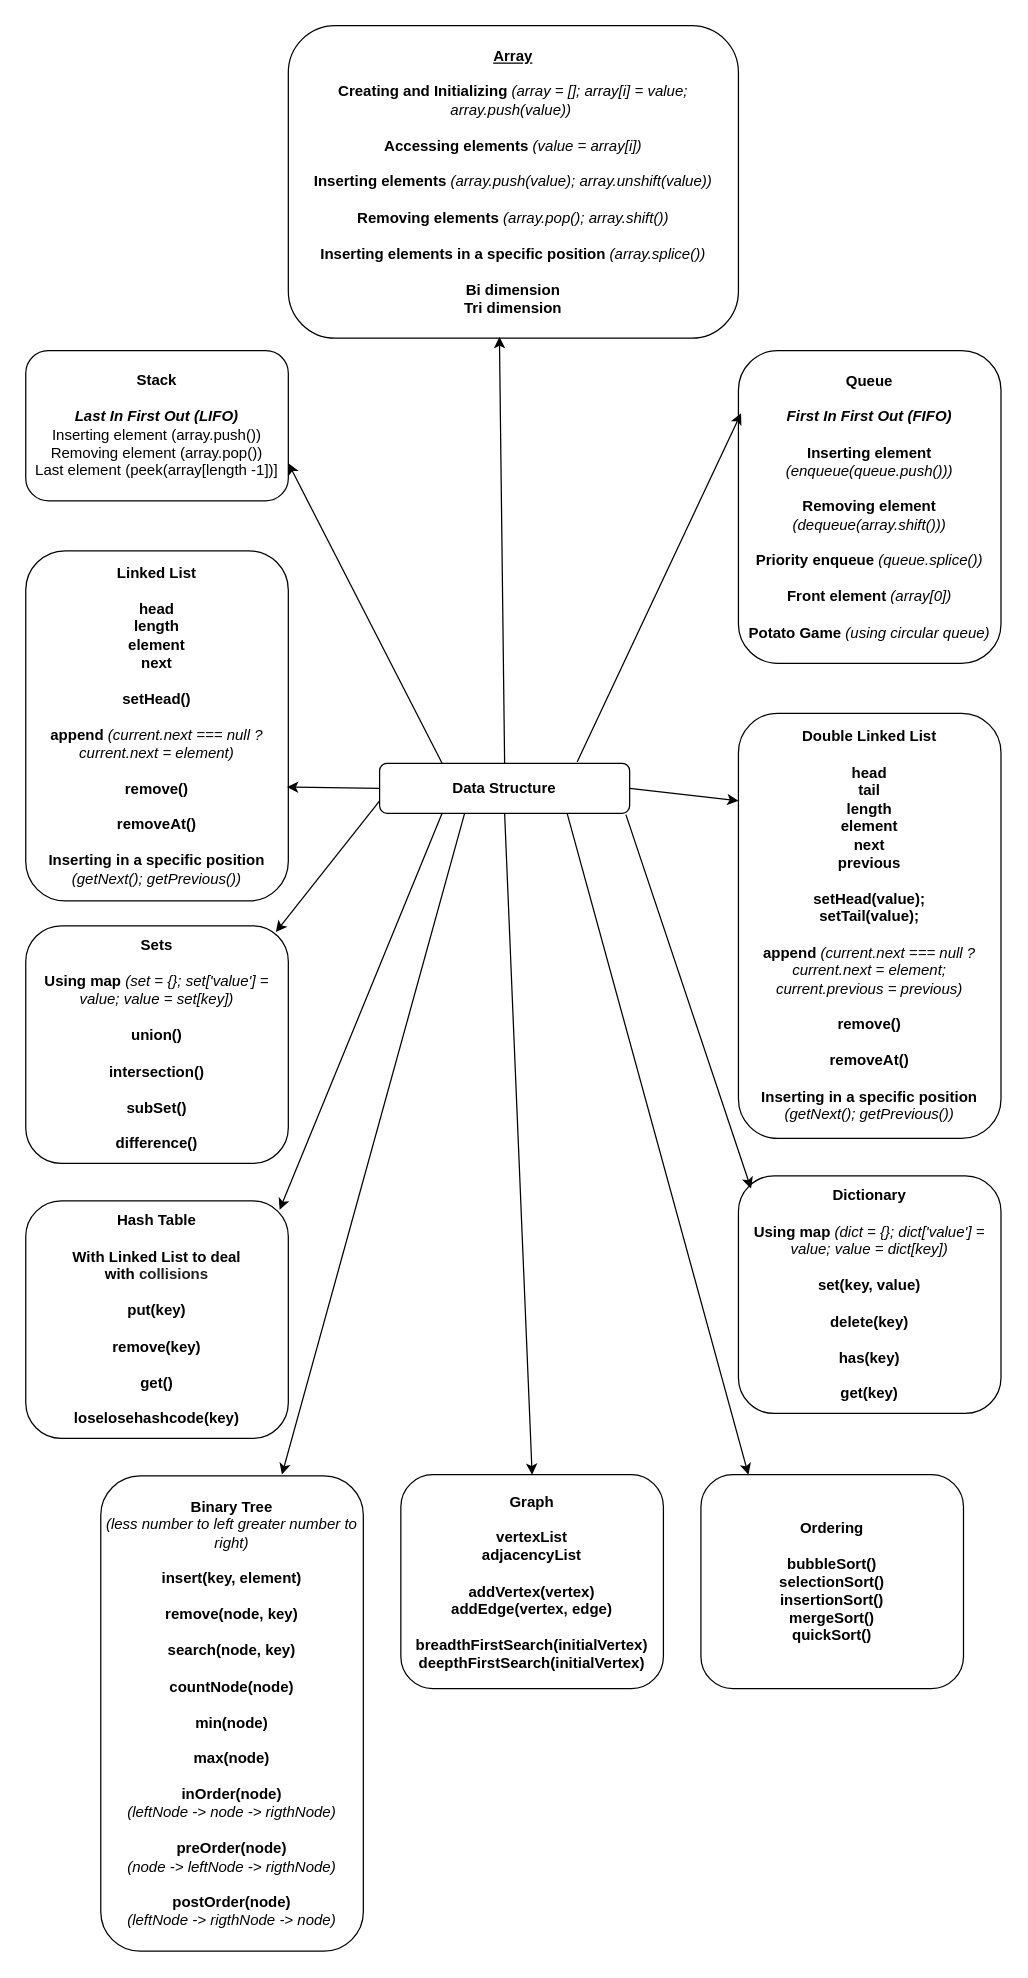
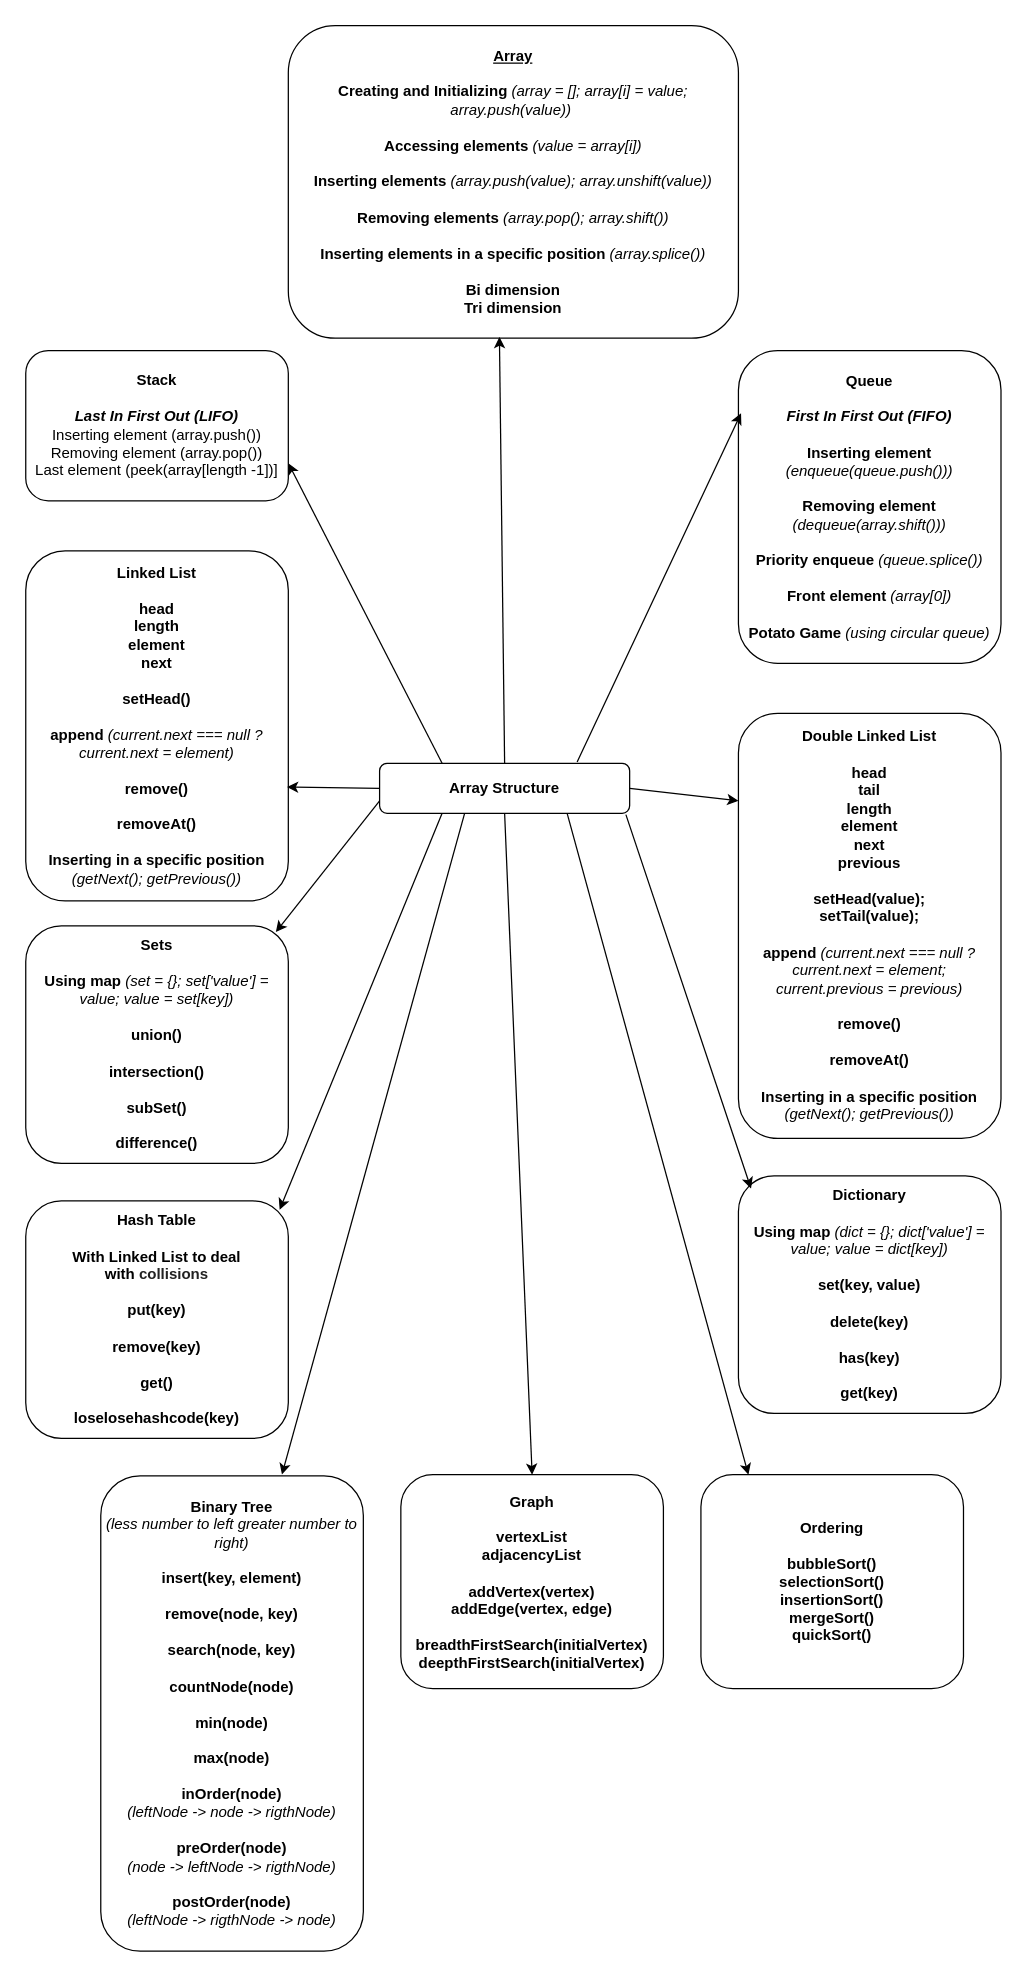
(504, 788) -> (504, 788)
